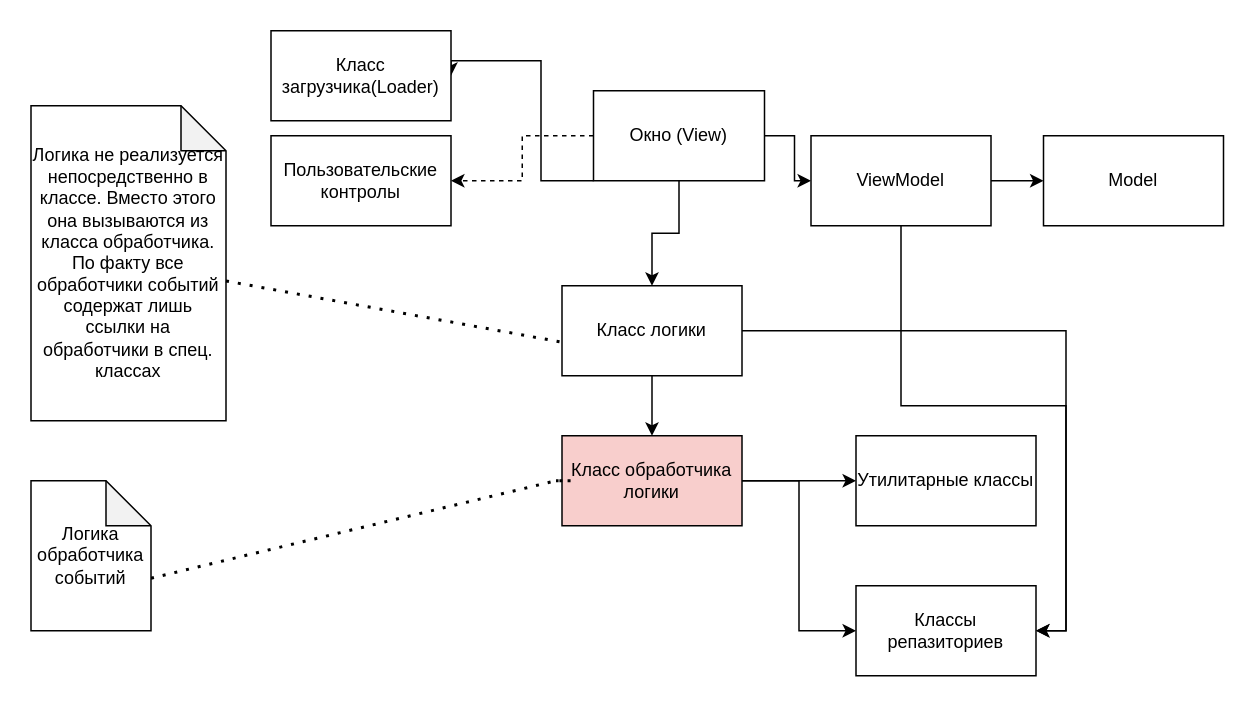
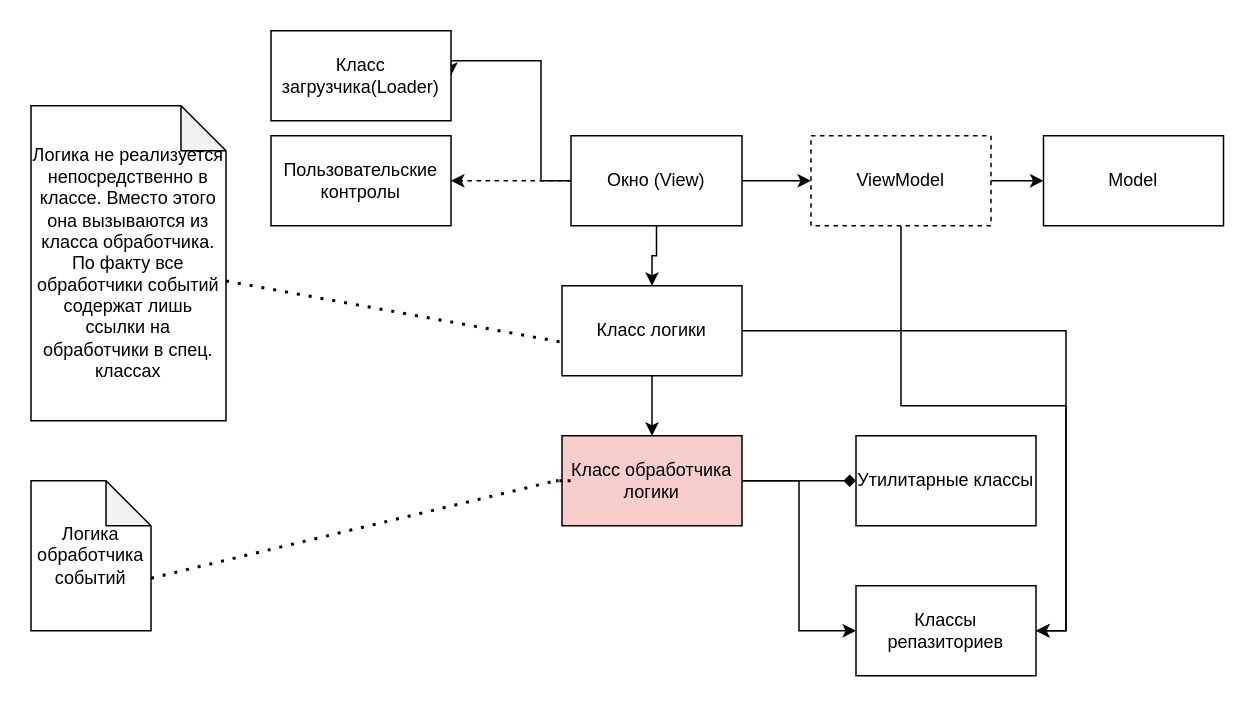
(679, 136) -> (656, 181)
(901, 181) -> (901, 181)
(844, 481) -> (843, 481)
